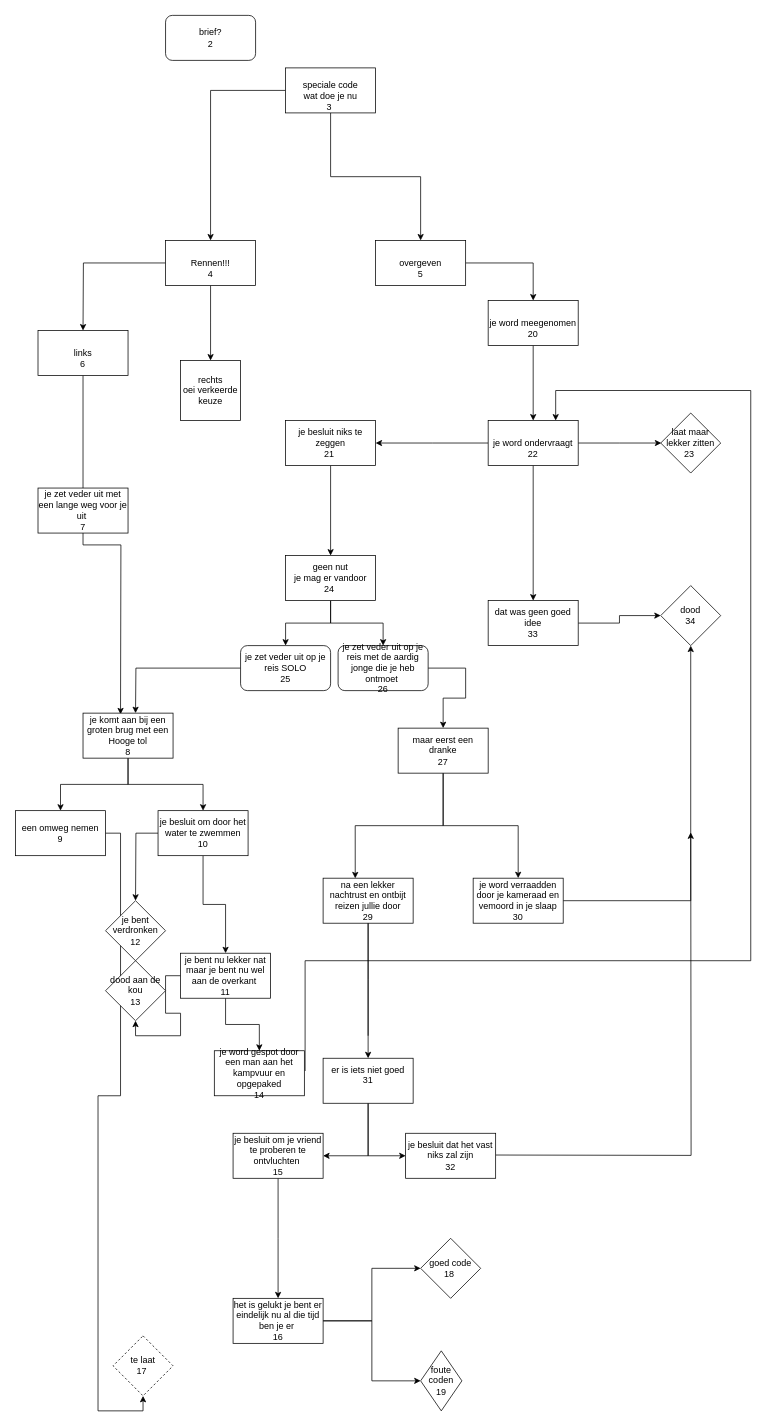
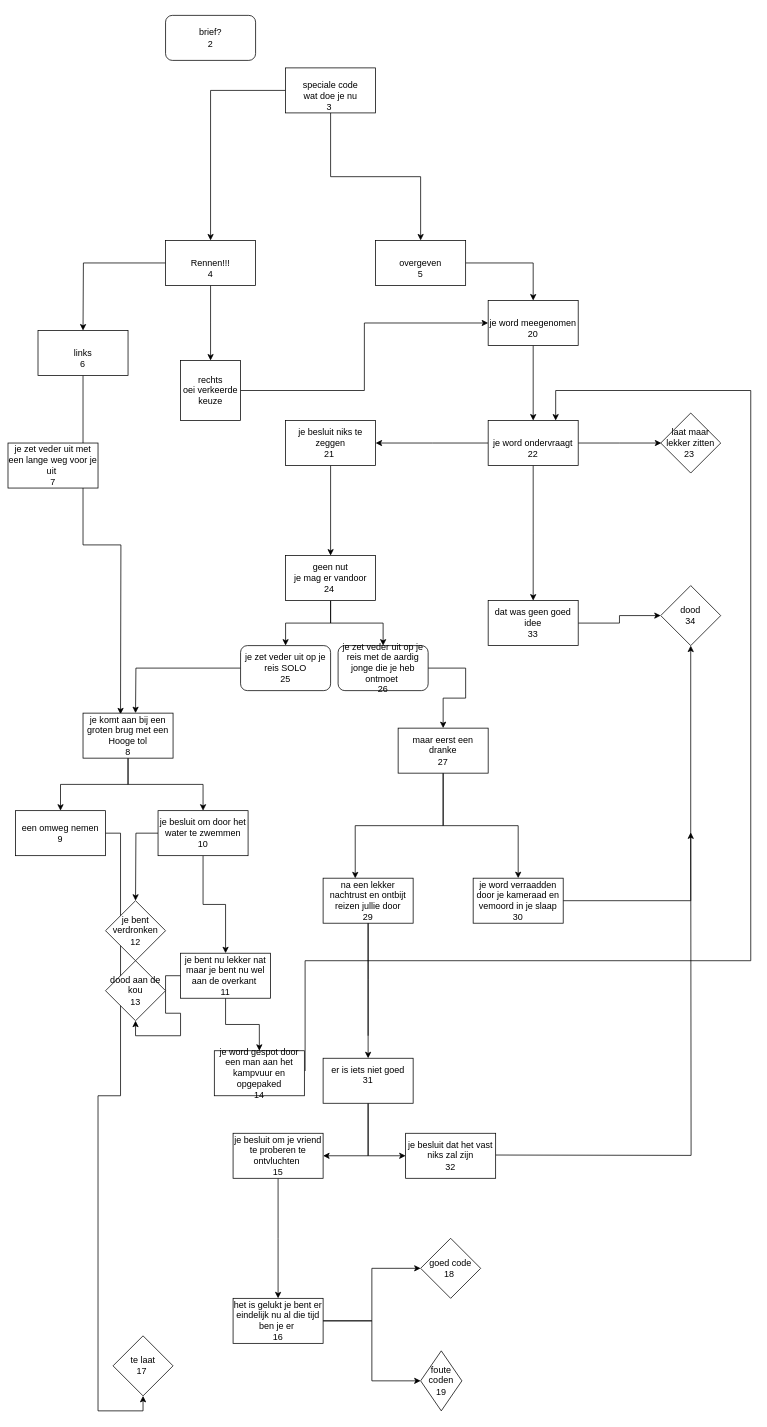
none -> (337, 390)
(83, 510) -> (53, 465)
(143, 1365) -> (143, 1365)
